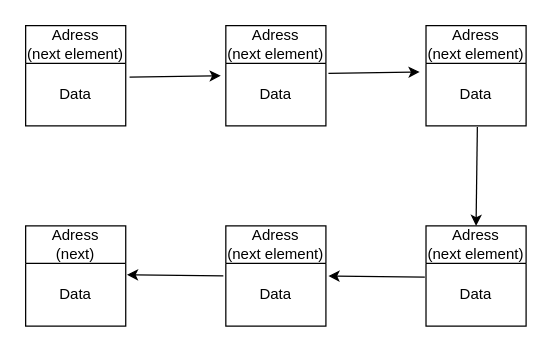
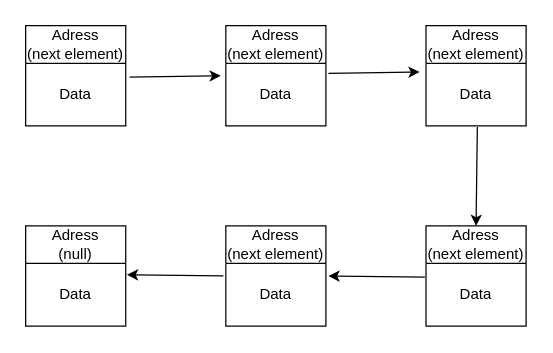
(76, 244) -> (76, 244)
